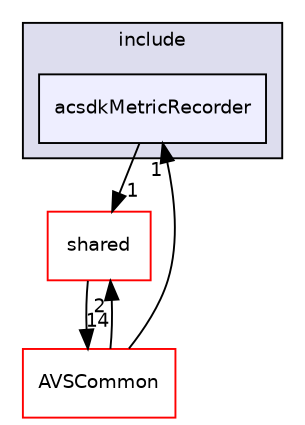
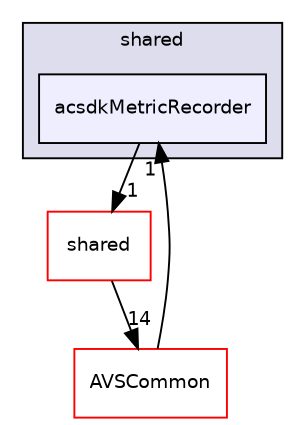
(153, 41) -> (153, 41)
(112, 324) -> none
